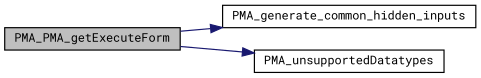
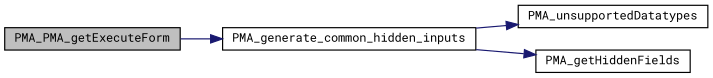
(211, 49) -> (491, 27)
none -> (613, 61)
